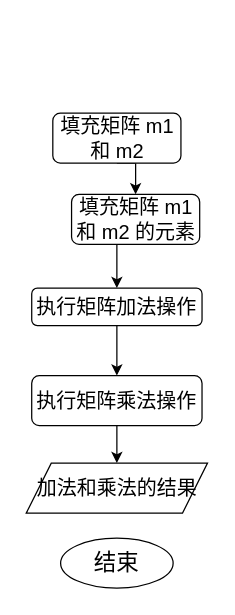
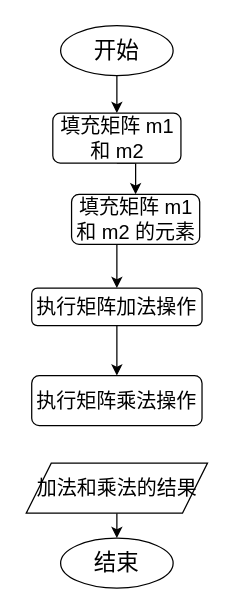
none -> (117, 51)
none -> (117, 90)
(117, 440) -> none
none -> (117, 521)
